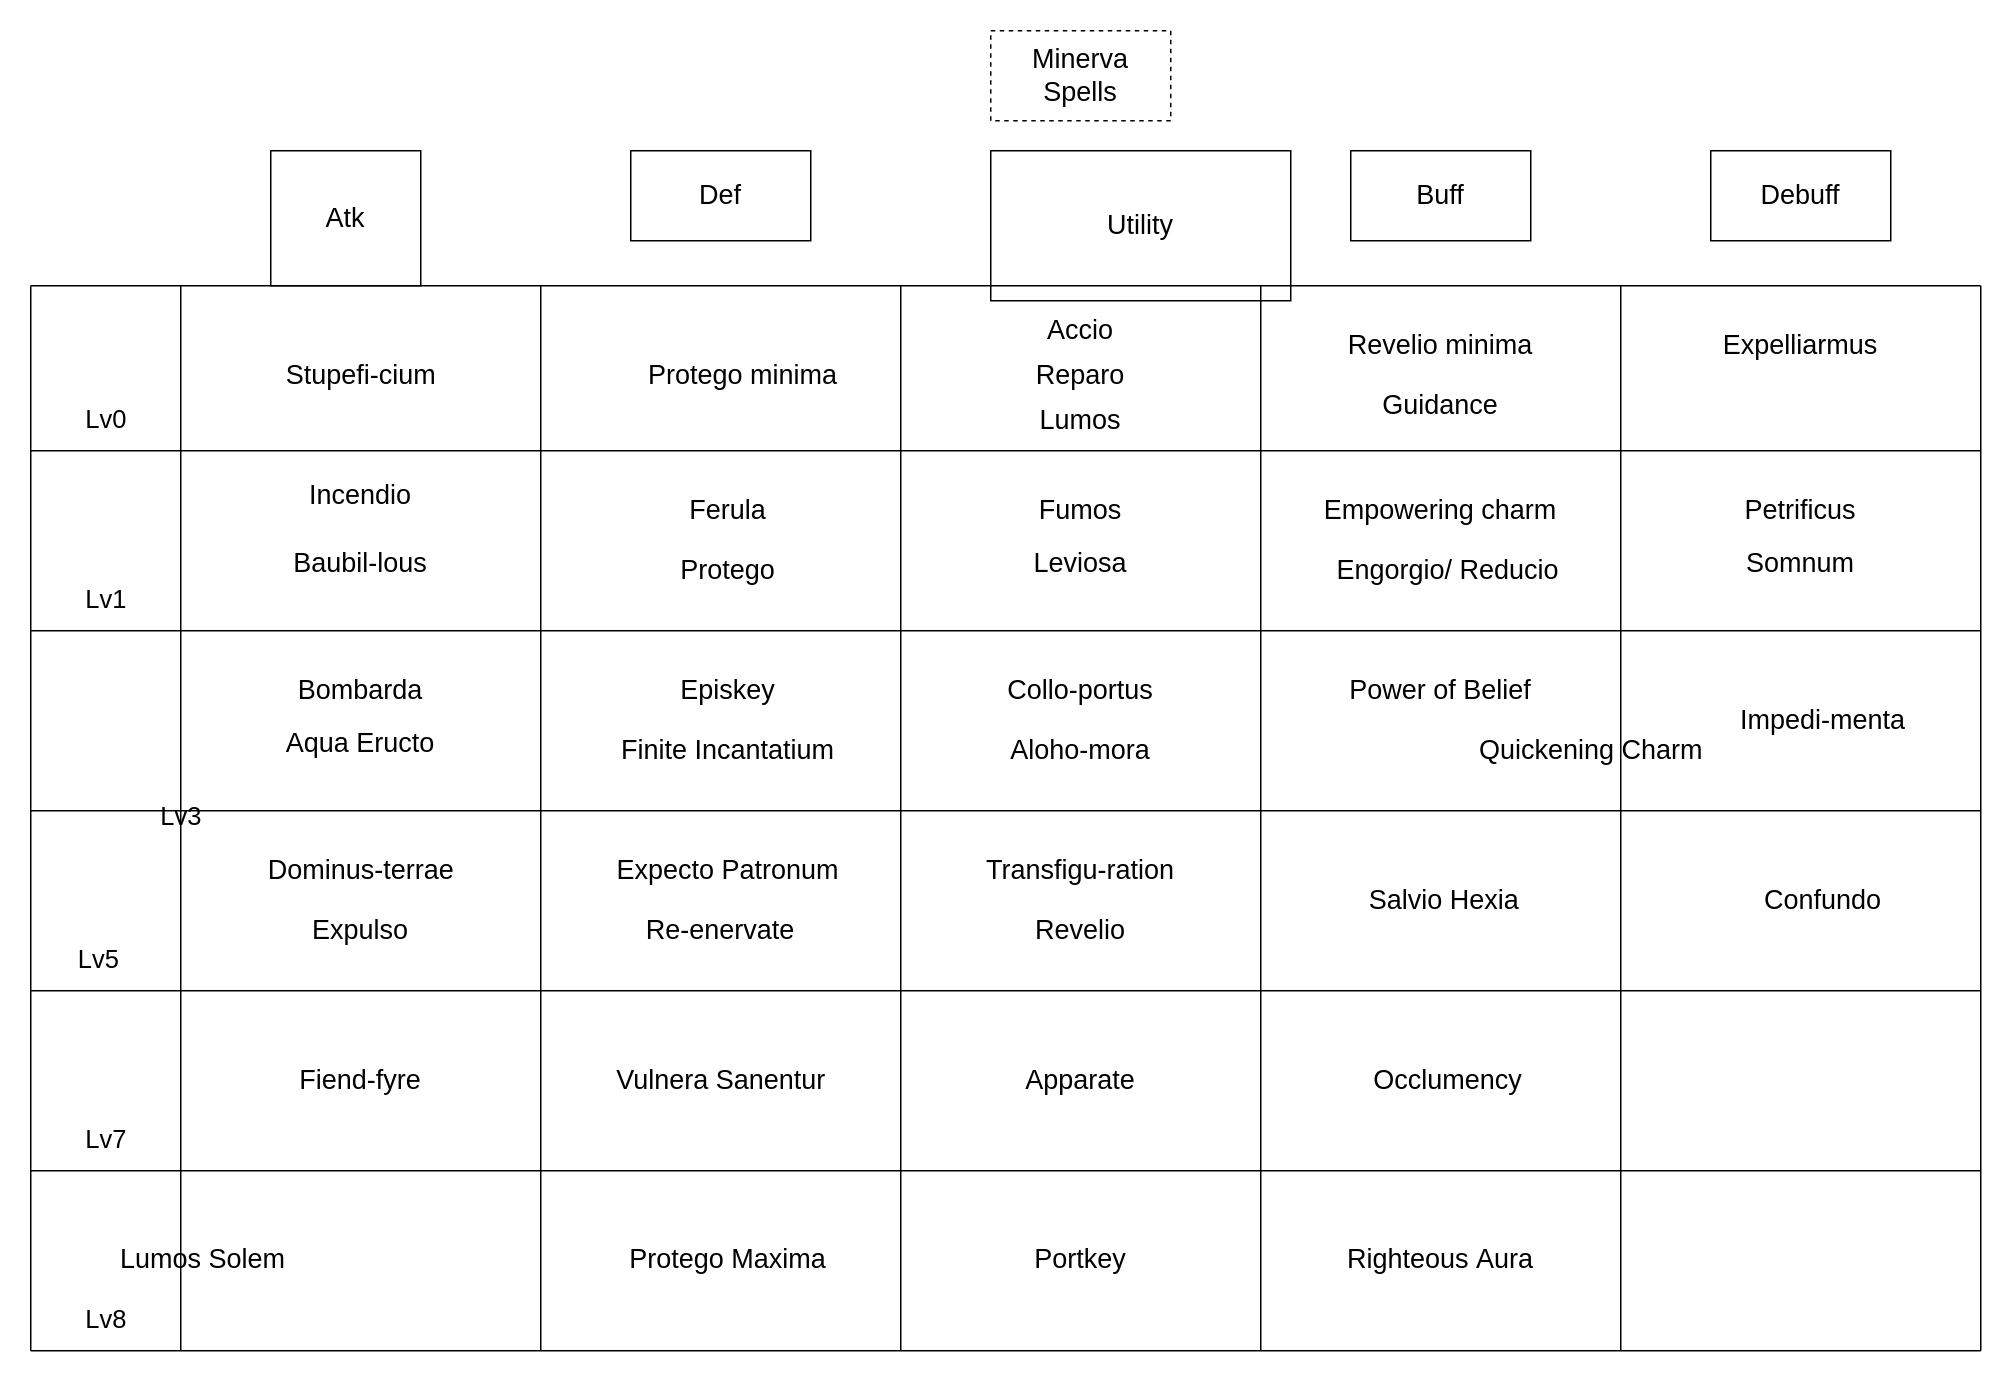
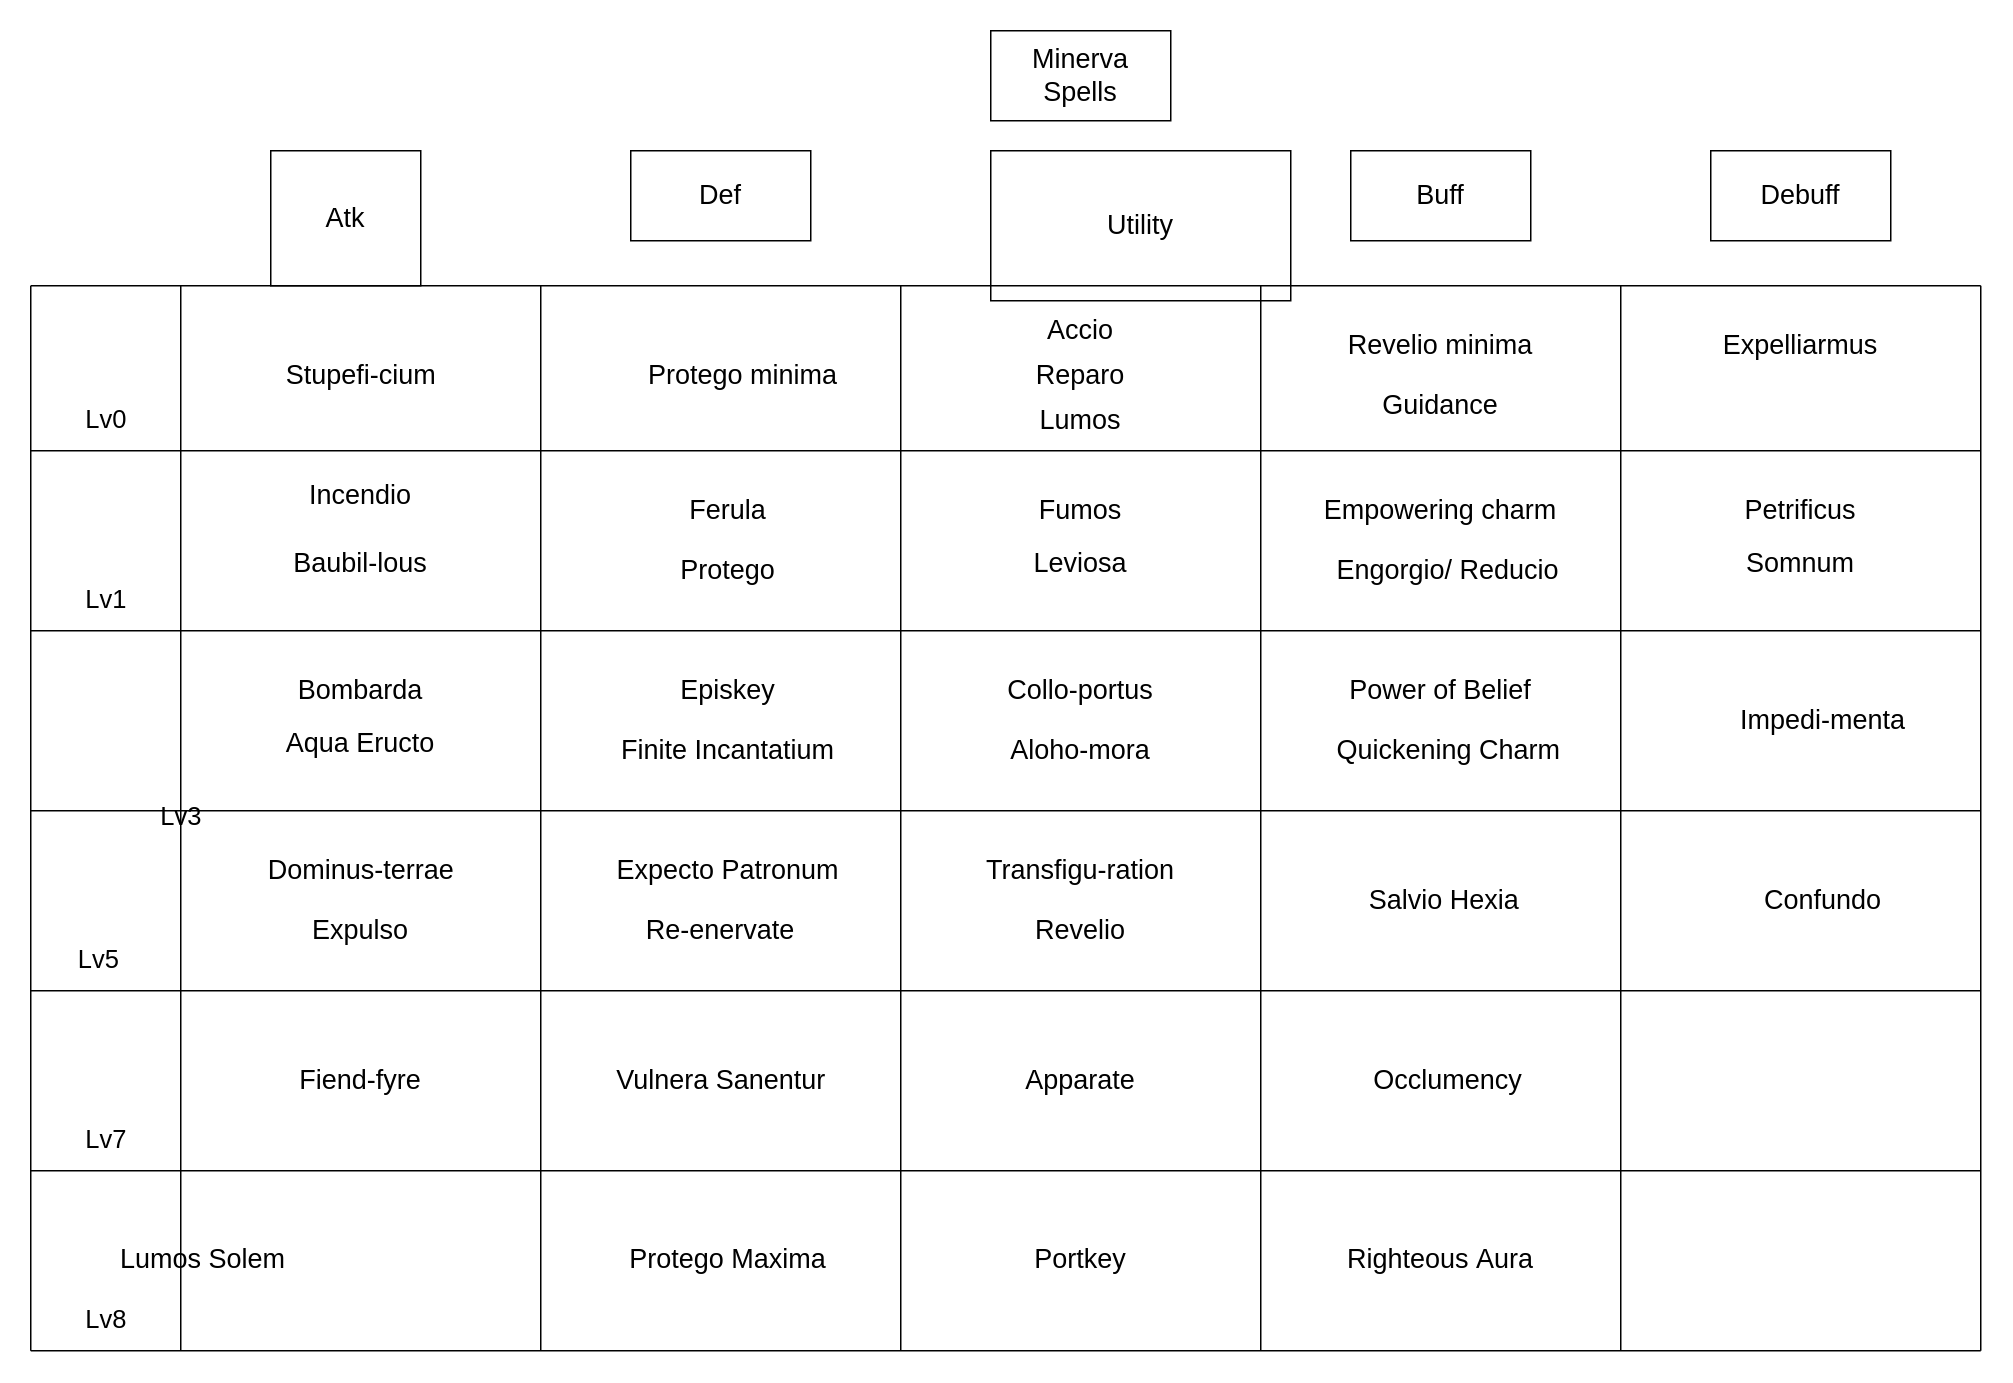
(1081, 76) -> (1081, 76)
(1591, 751) -> (1448, 751)
